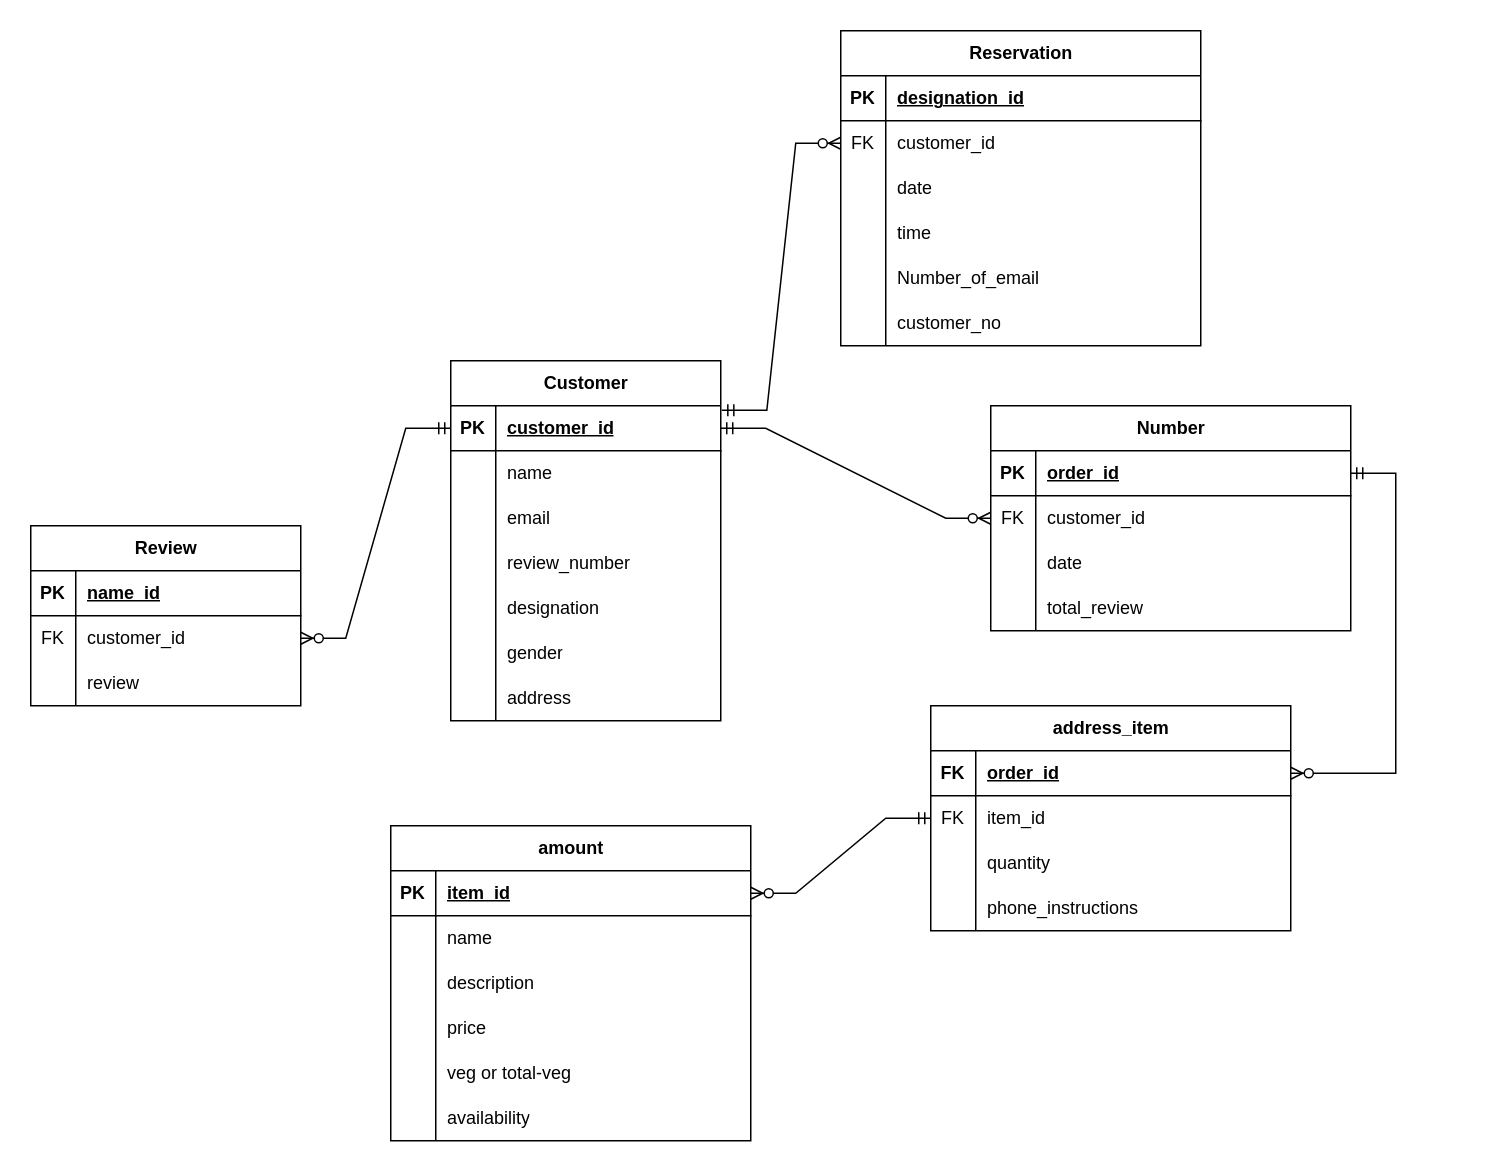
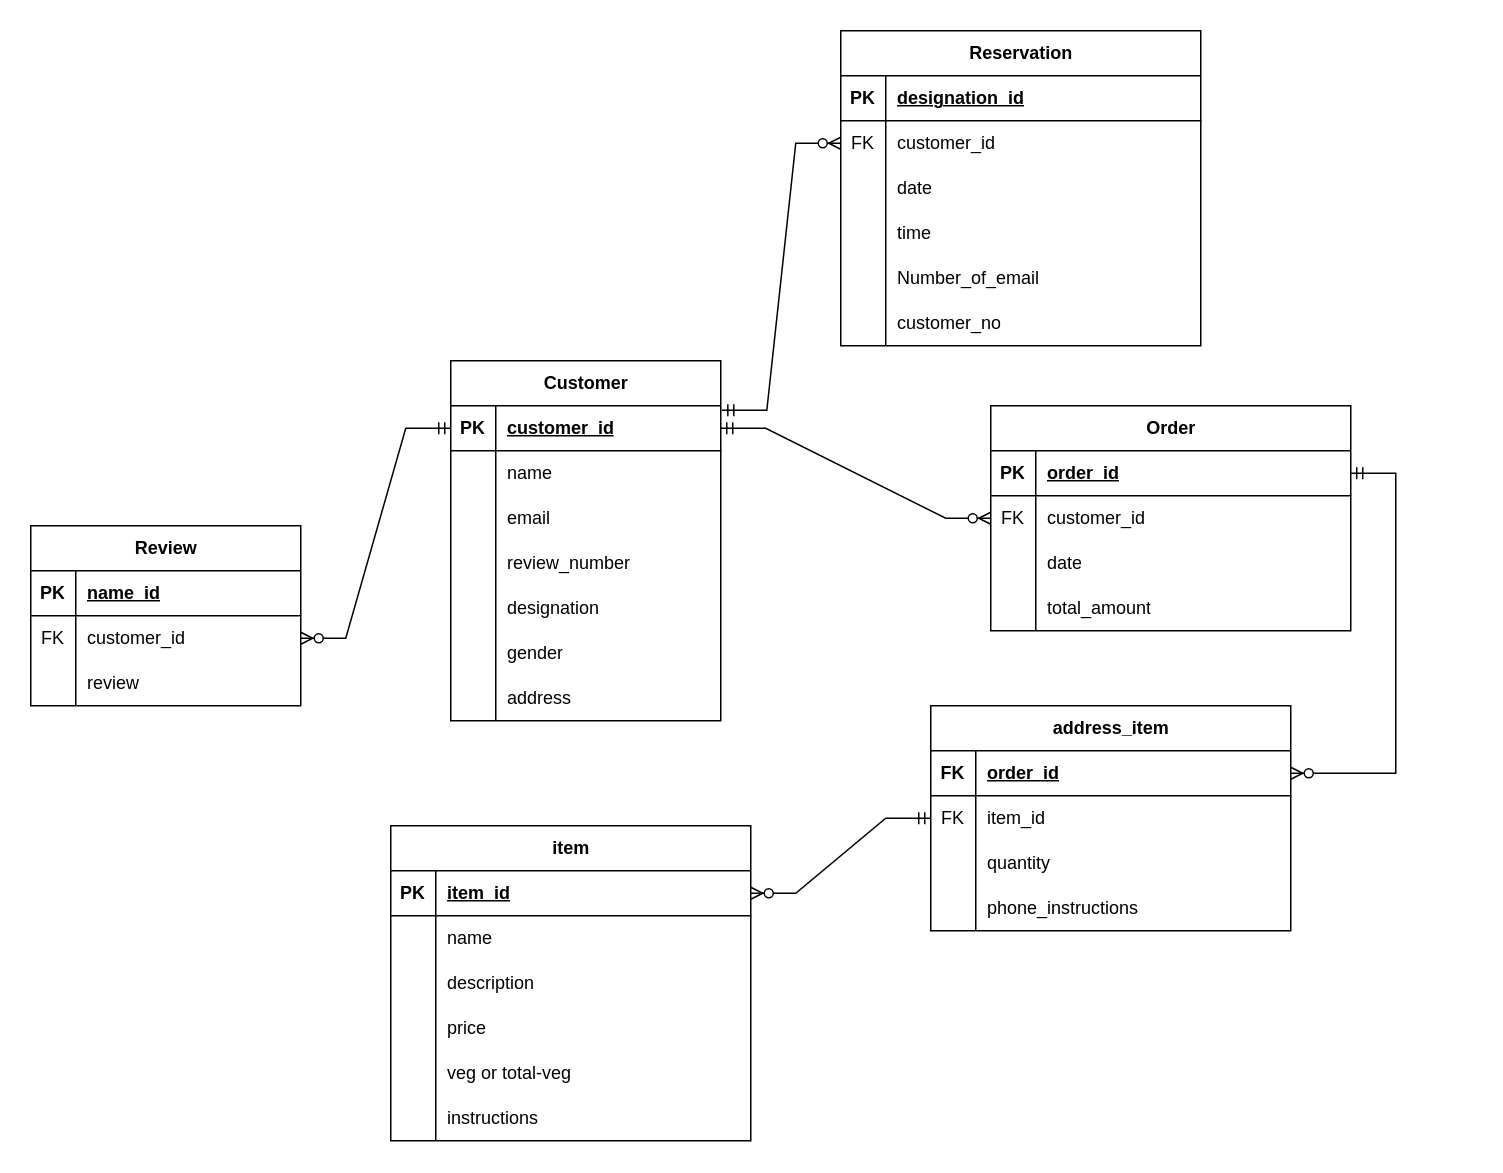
(1172, 428) -> (1172, 428)
(1104, 608) -> (1106, 608)
(572, 848) -> (572, 848)
(497, 1118) -> (504, 1118)
